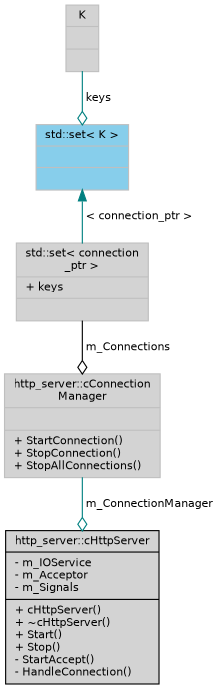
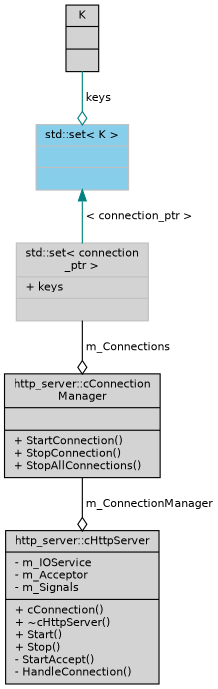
(82, 38) -> (82, 38)
(82, 426) -> (82, 426)
(82, 497) -> (82, 497)
(58, 610) -> (59, 610)
